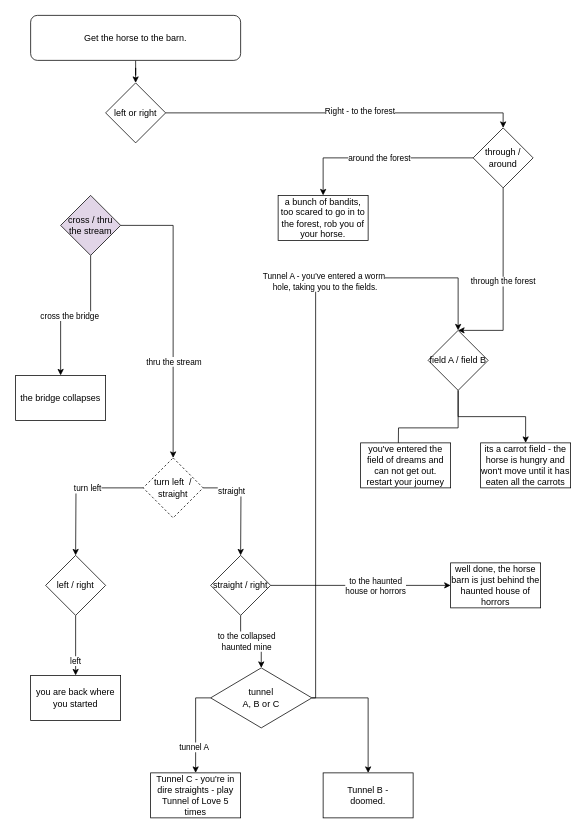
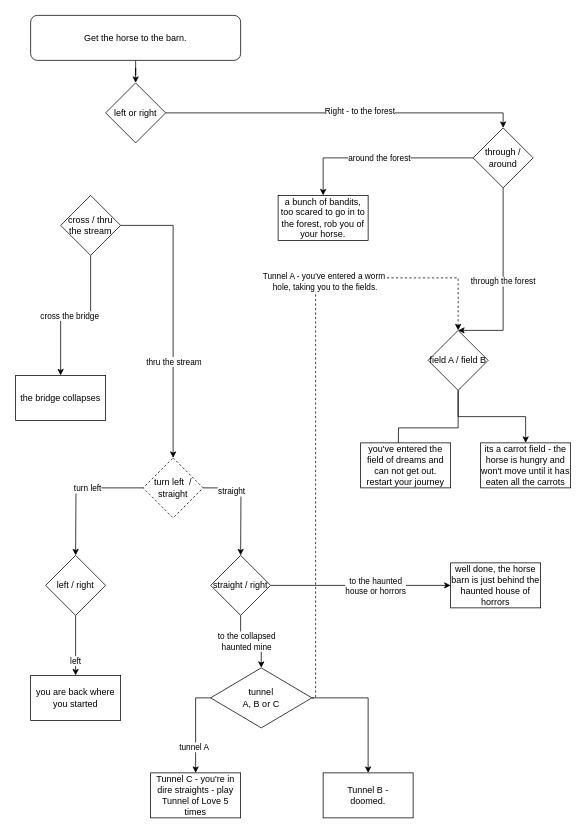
(90, 225) -> (90, 225)
(315, 493) -> (315, 493)
